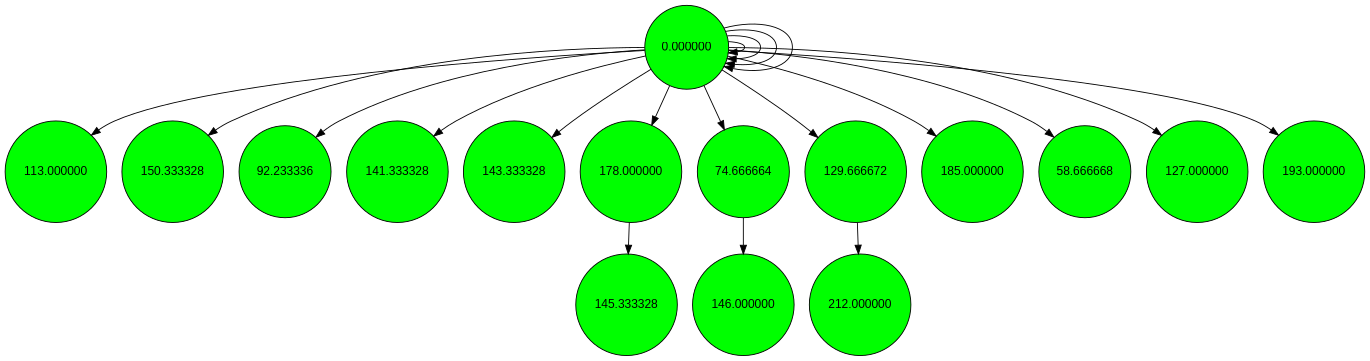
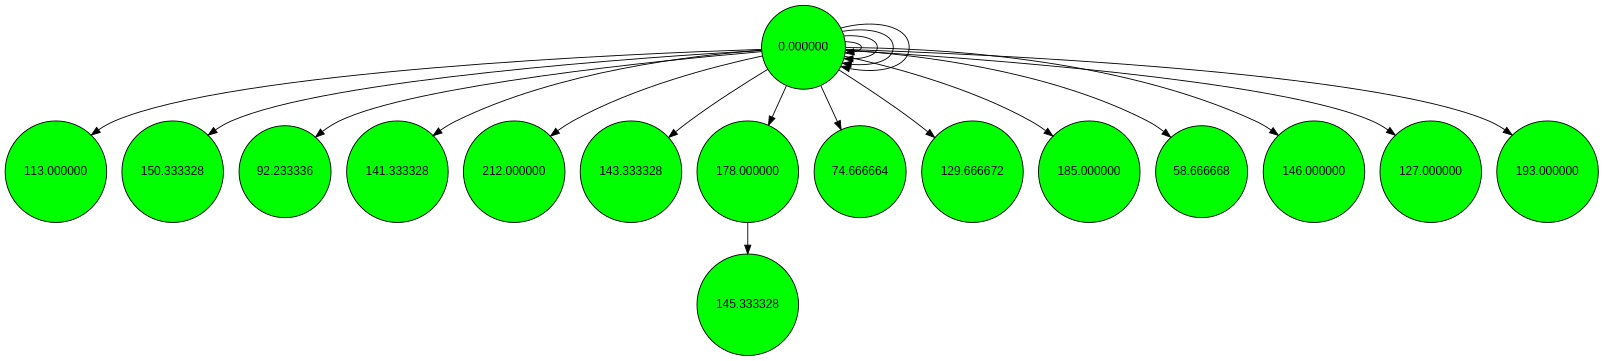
(743, 231) -> (1138, 81)
(858, 234) -> (657, 85)
